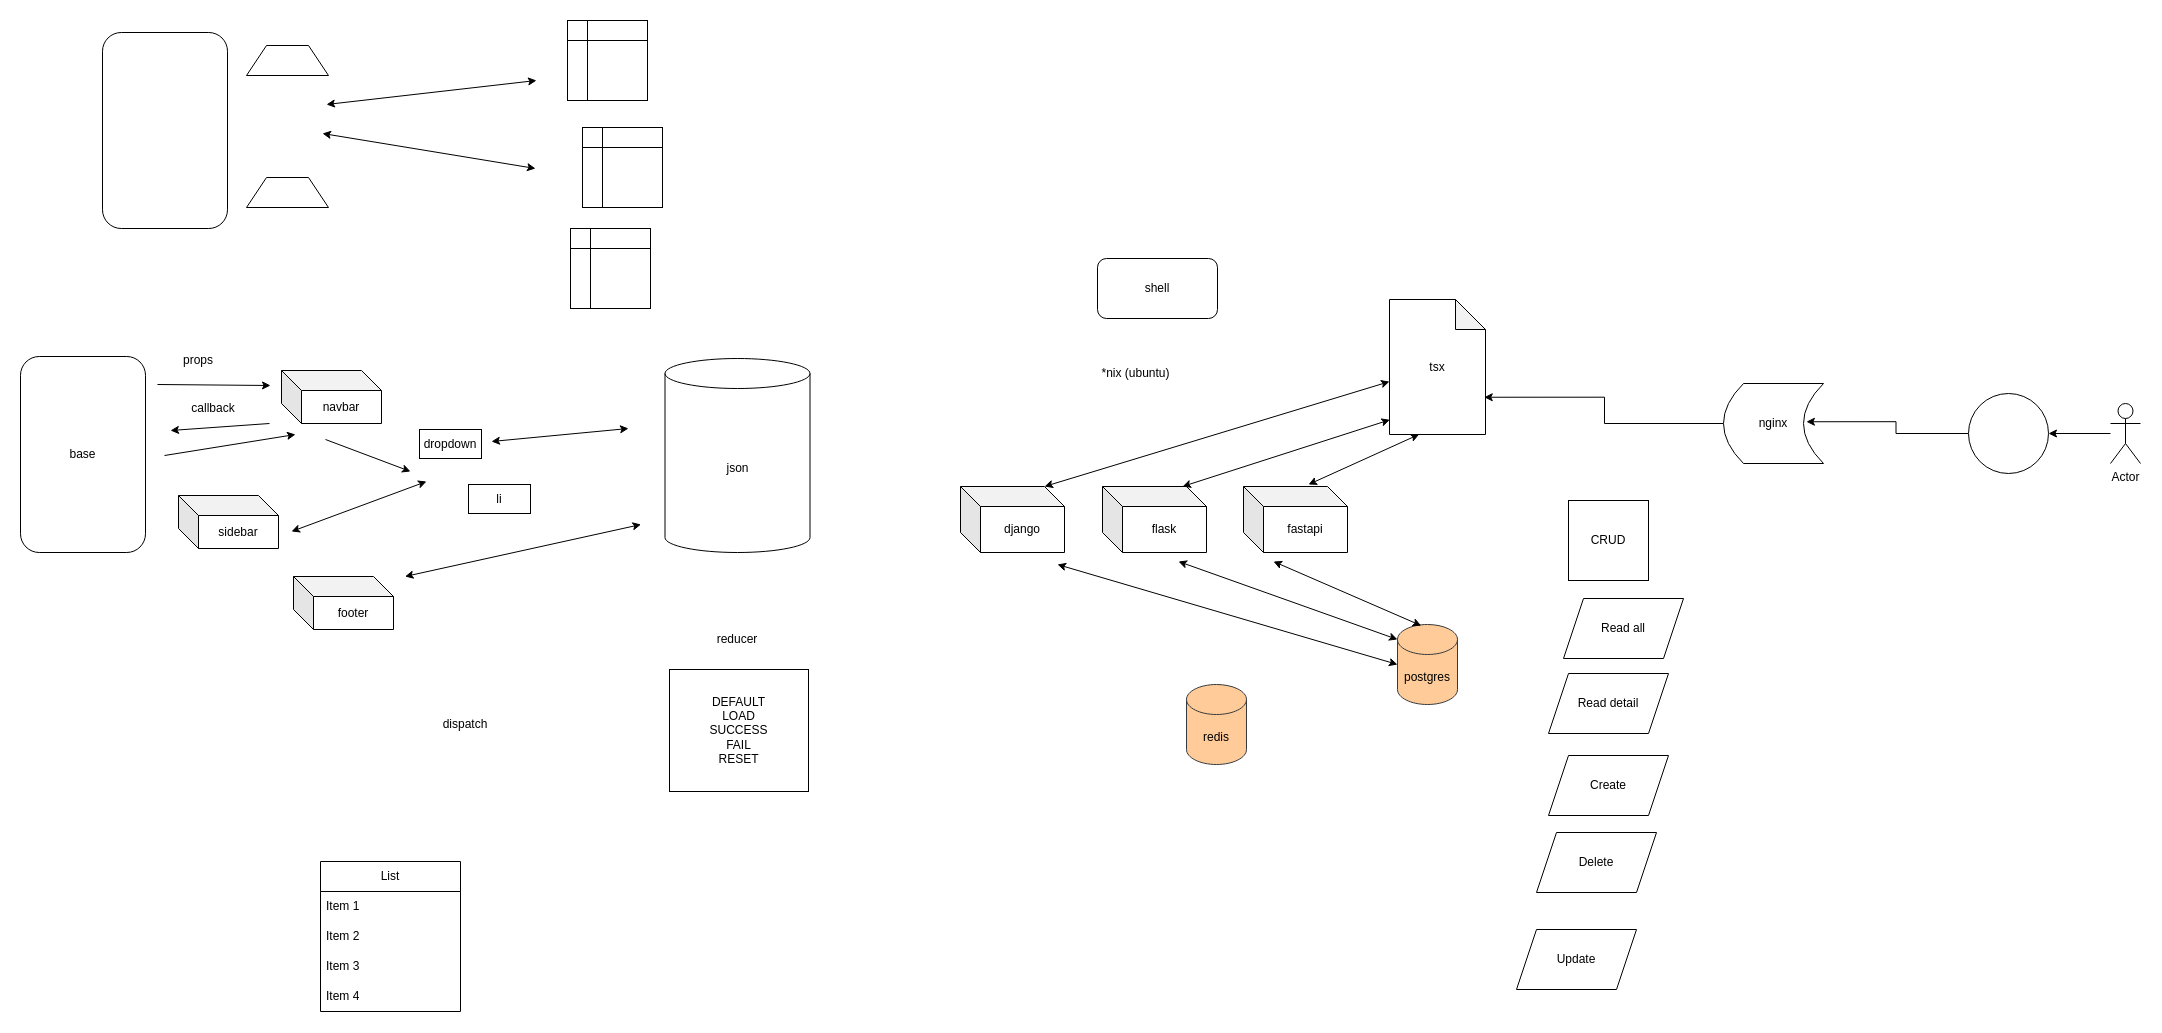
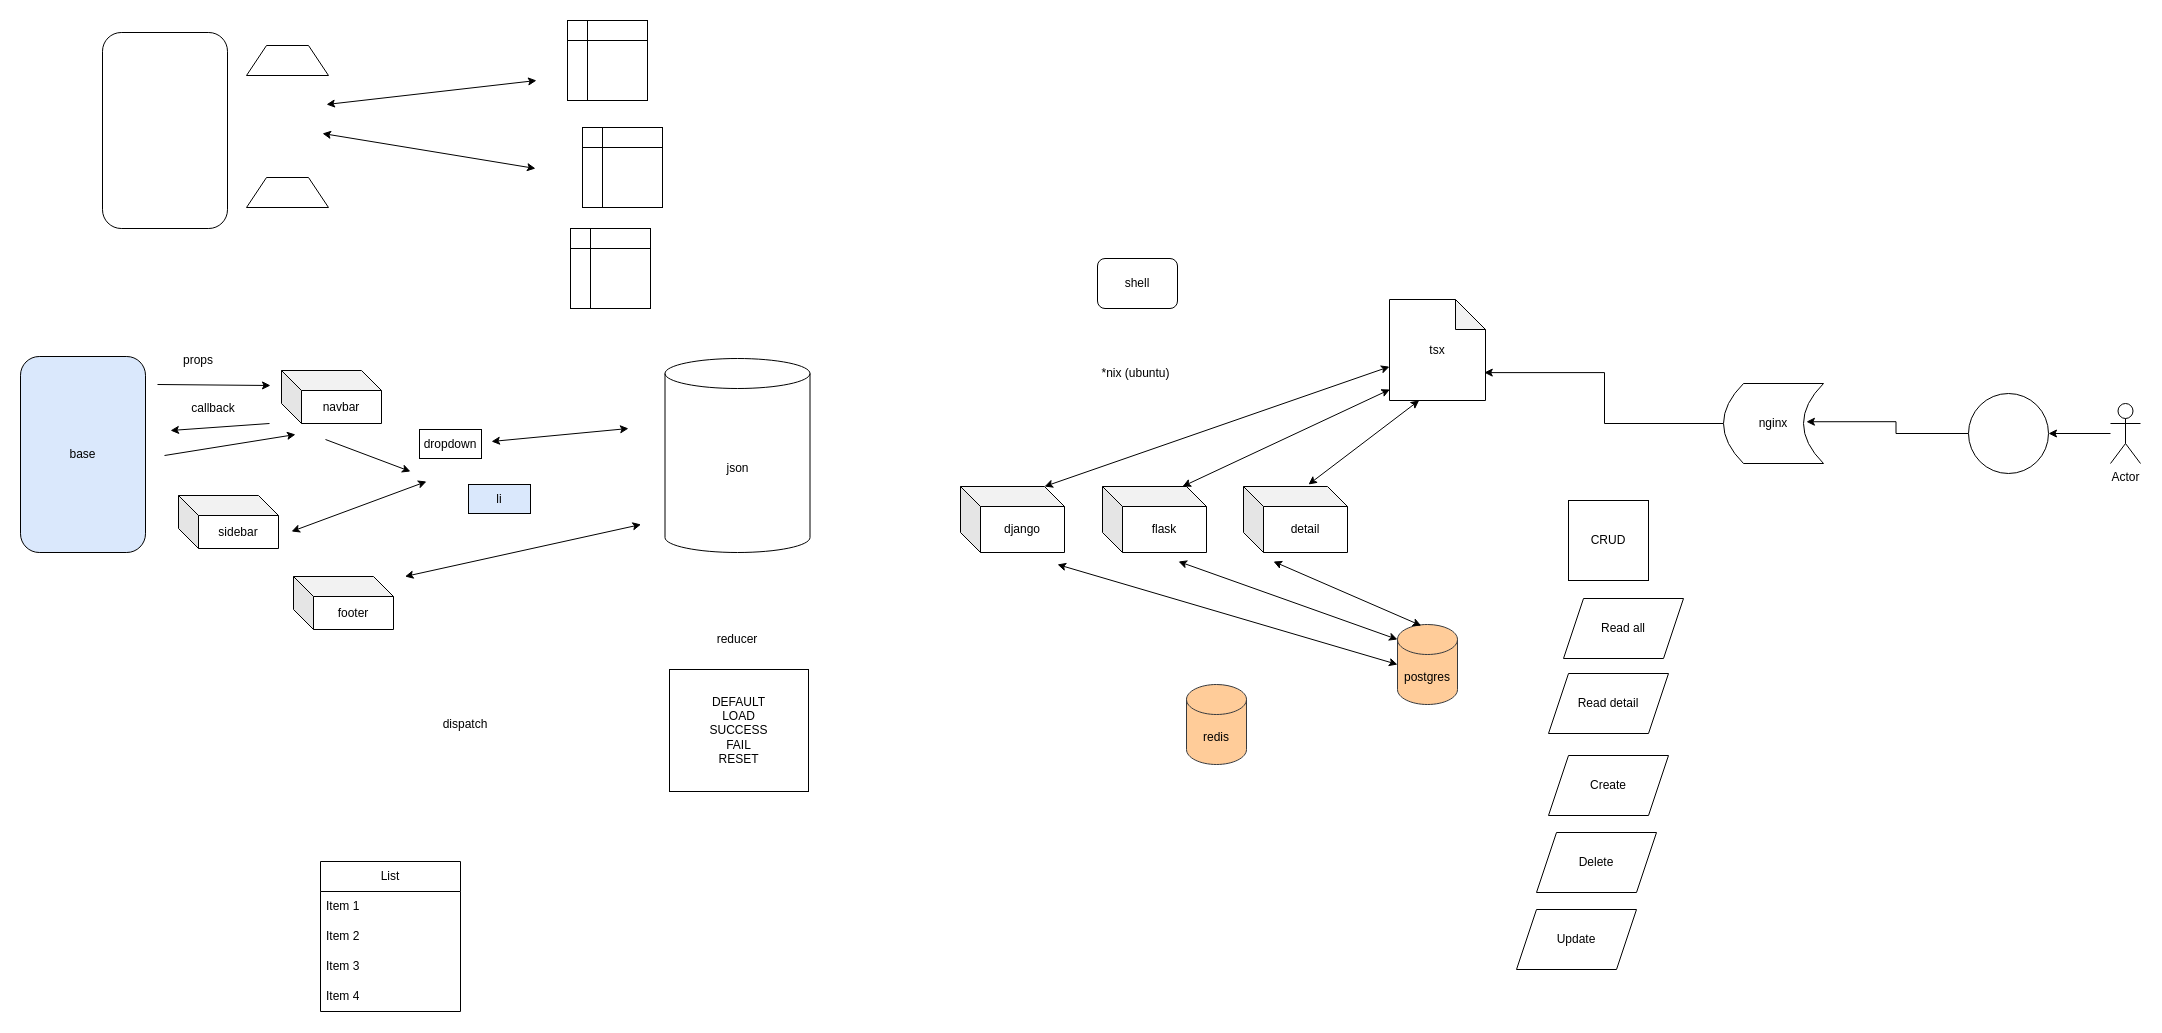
(1158, 289) -> (1138, 284)
(1438, 367) -> (1438, 350)
(83, 455) -> (83, 455)
(500, 499) -> (500, 499)
(1306, 530) -> (1306, 530)
(1577, 960) -> (1577, 940)
